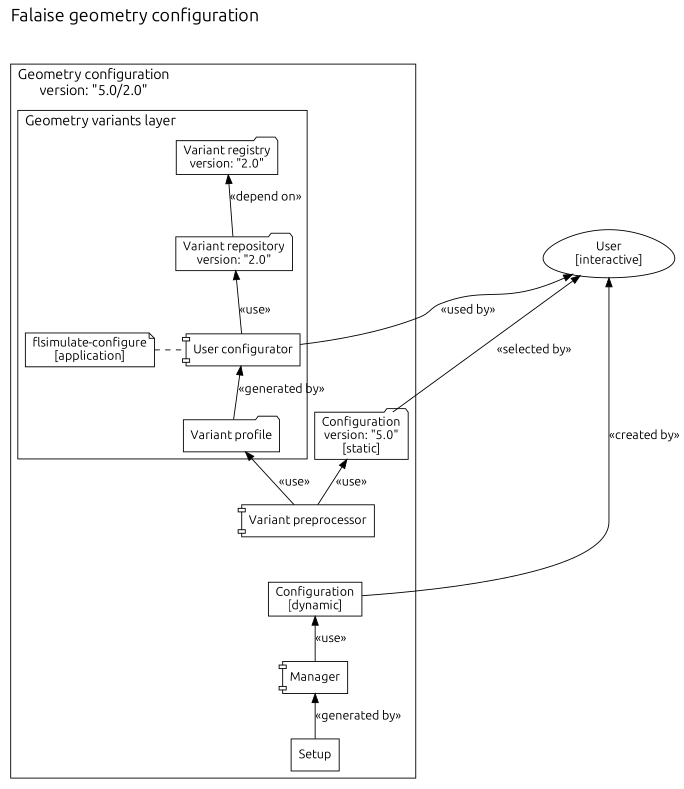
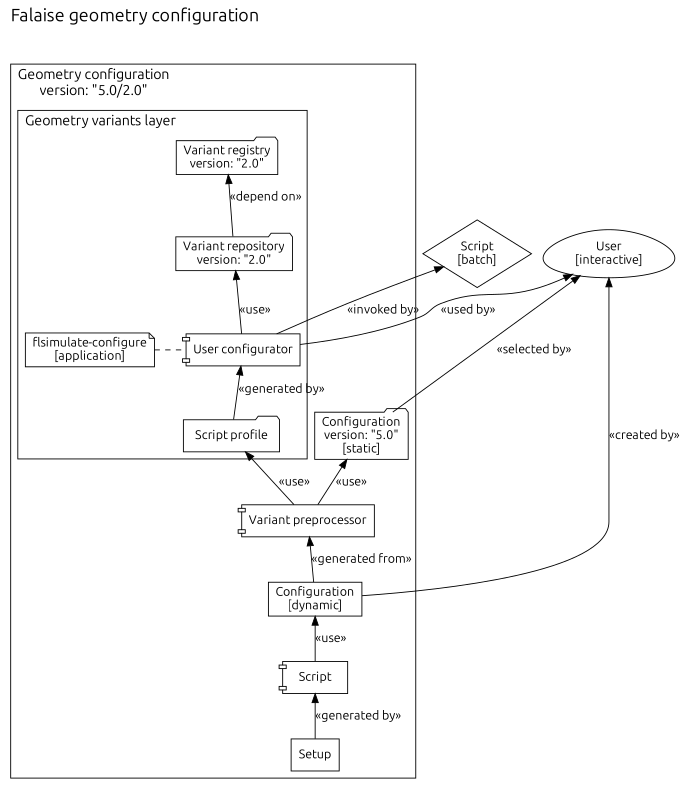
none -> (477, 254)
(231, 436) -> (231, 436)
none -> (312, 564)
(315, 678) -> (315, 678)
